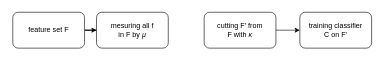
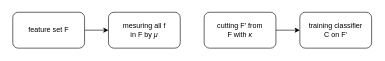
(132, 30) -> (144, 30)
